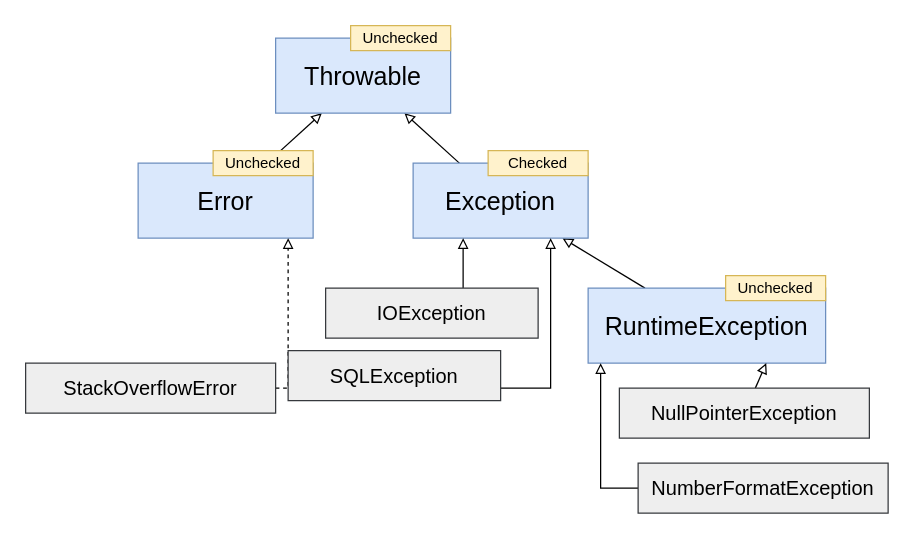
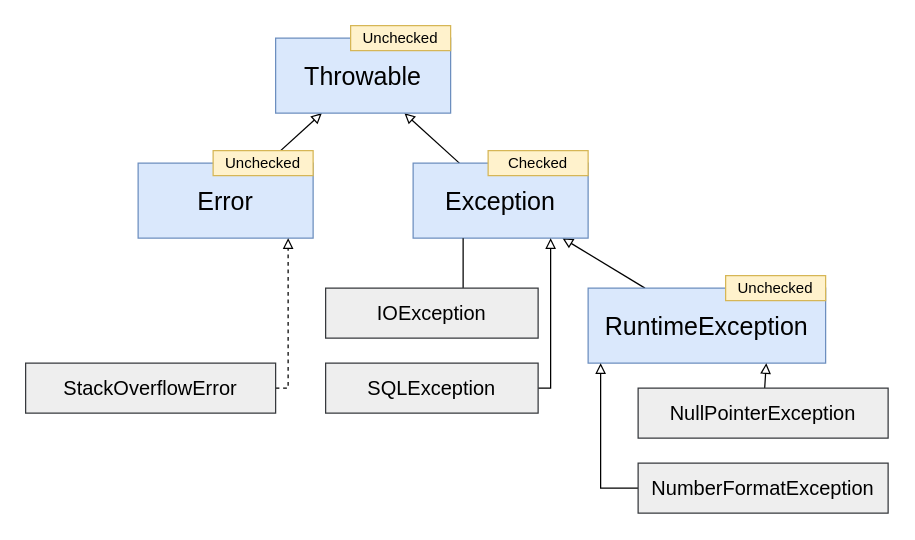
(463, 249) -> (463, 245)
(394, 376) -> (432, 388)
(744, 413) -> (763, 413)
